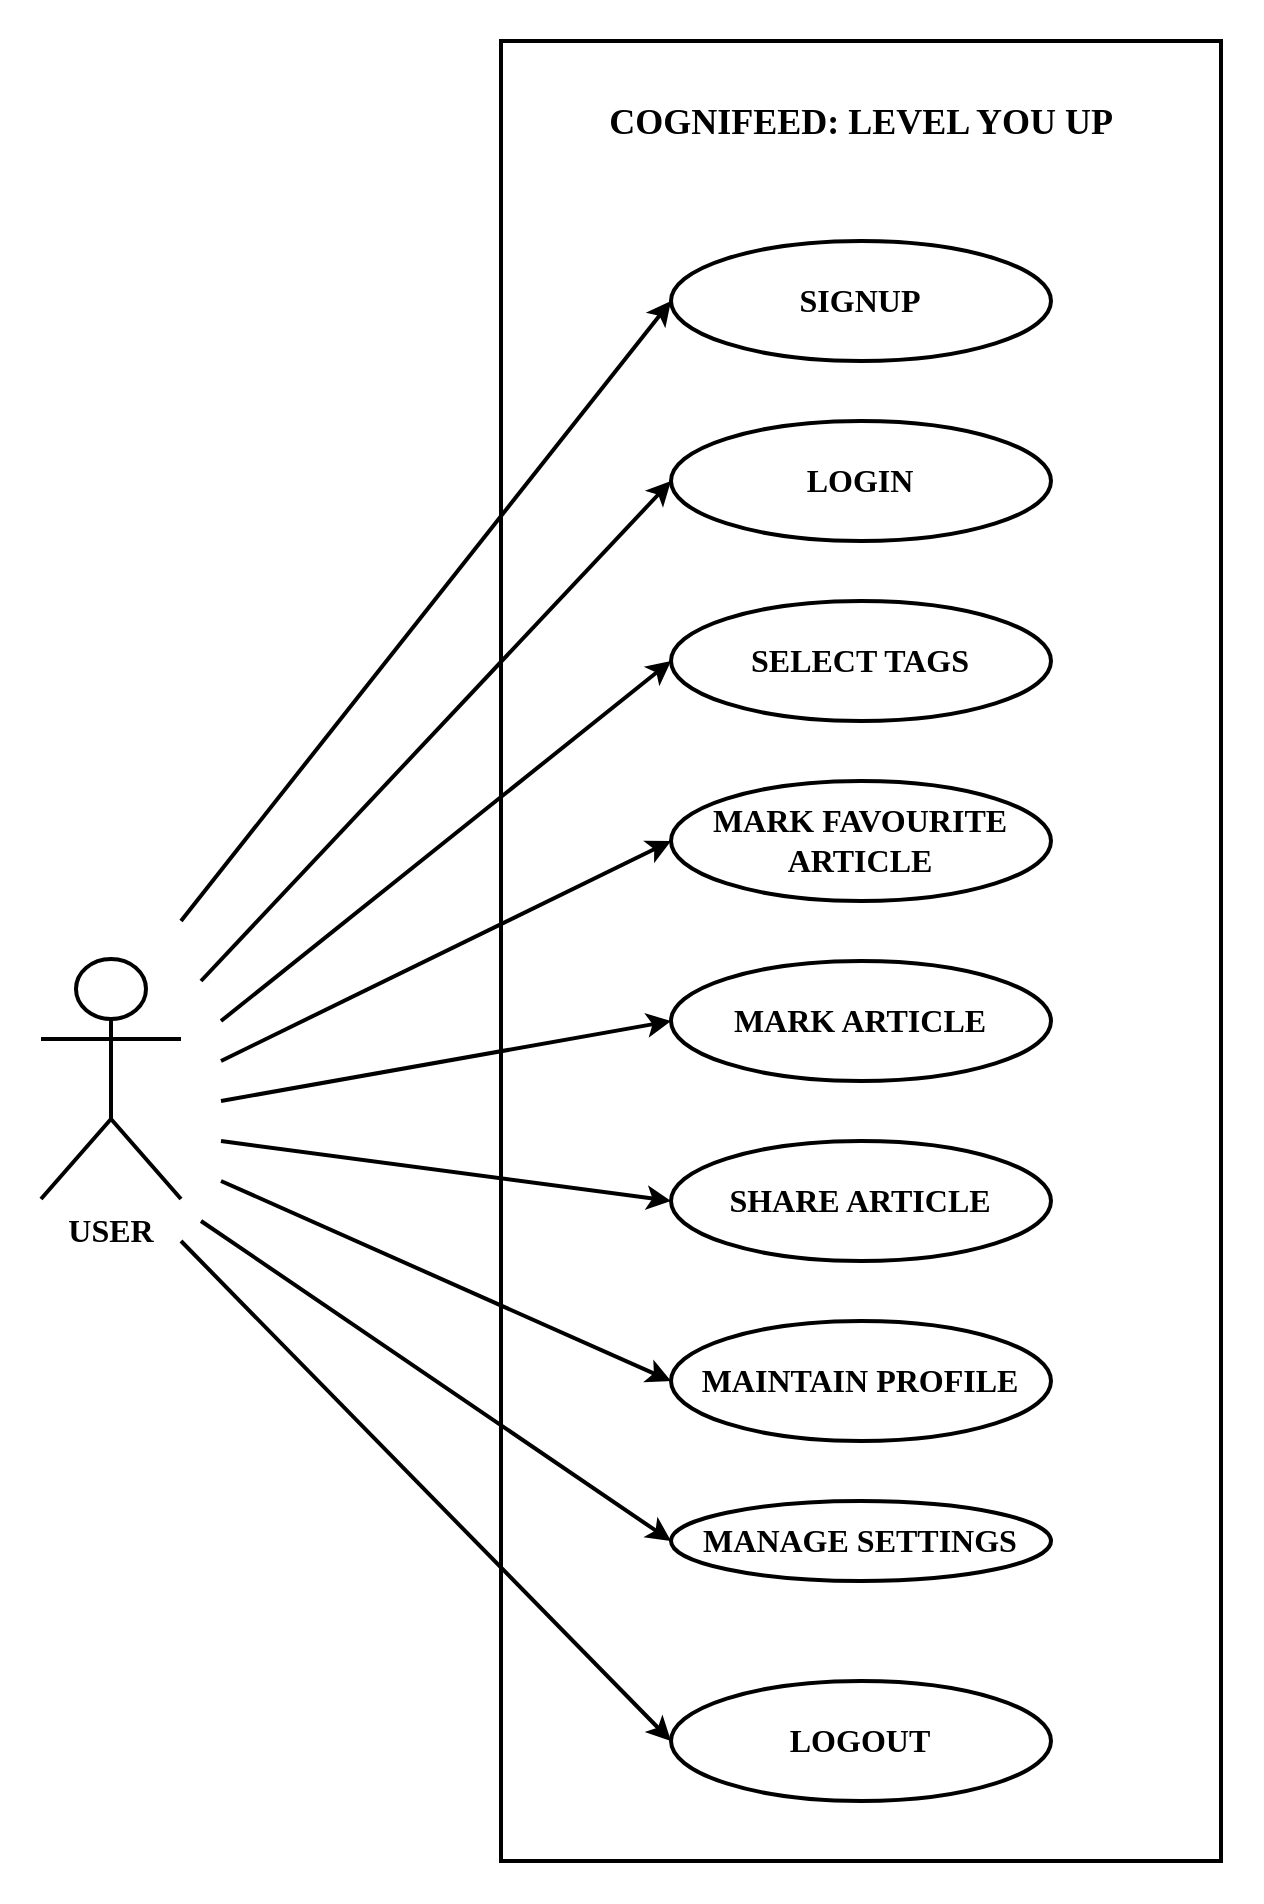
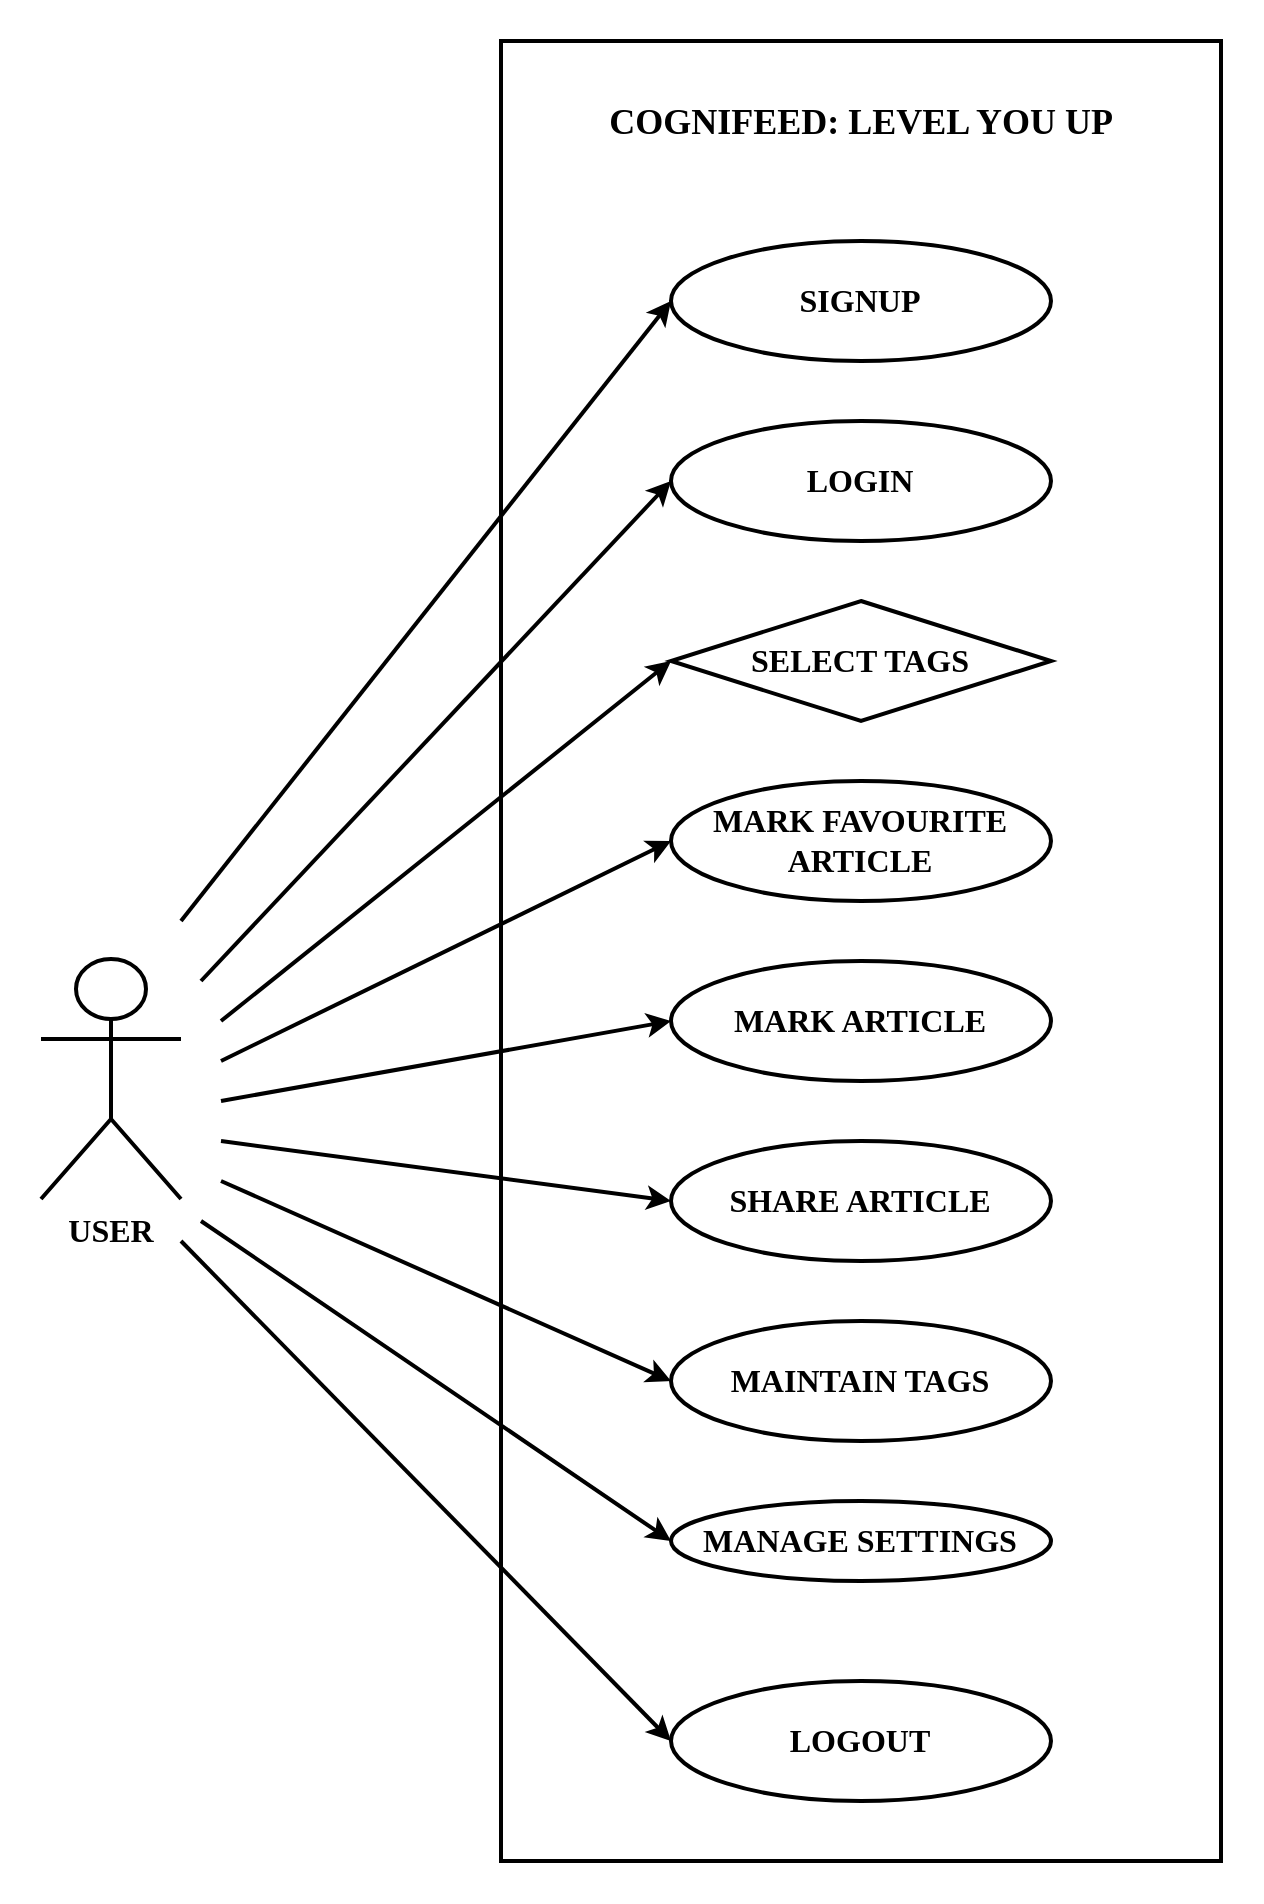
(861, 661) -> (861, 661)
(861, 1381) -> (861, 1381)
